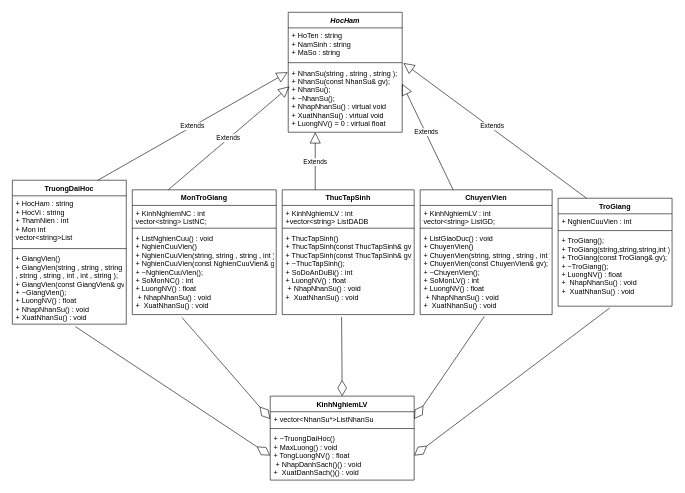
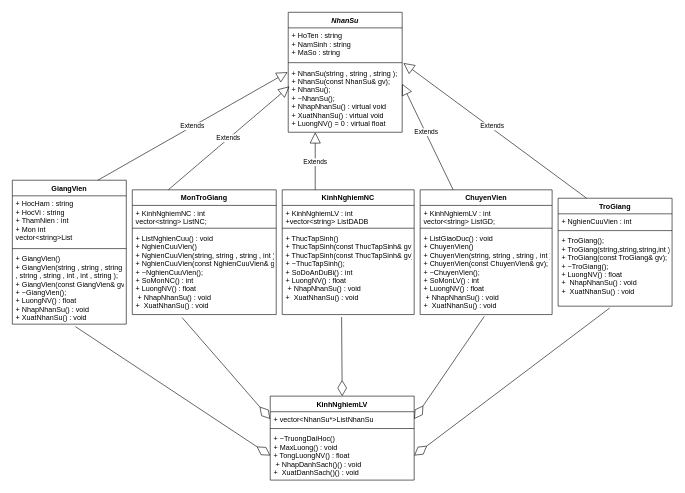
(345, 20) -> (345, 20)
(69, 188) -> (69, 188)
(348, 198) -> (348, 198)
